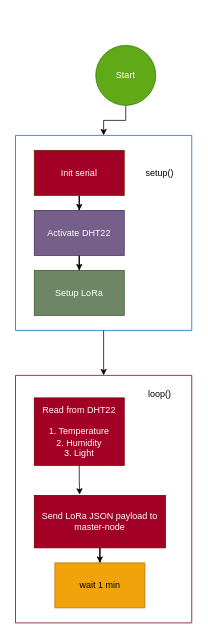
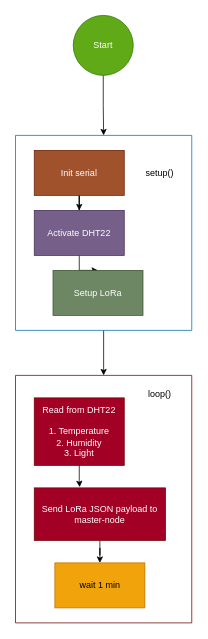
(126, 75) -> (103, 45)
(79, 173) -> (79, 173)
(79, 293) -> (98, 293)
(100, 522) -> (100, 514)
